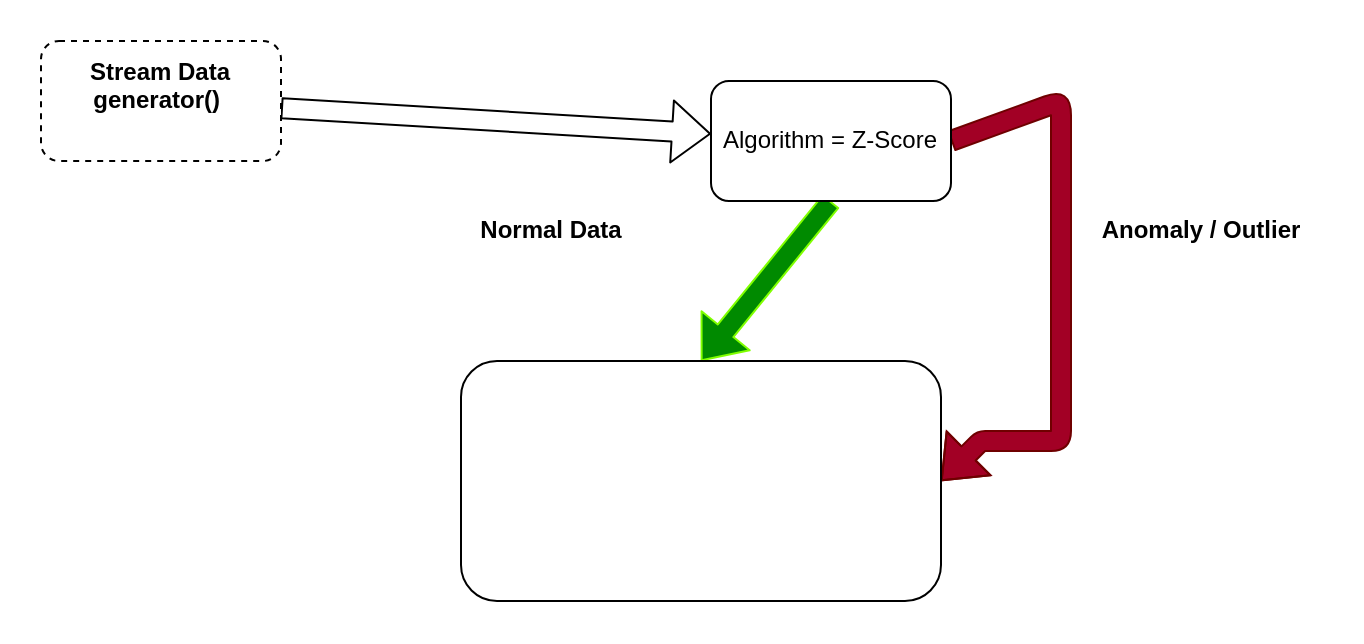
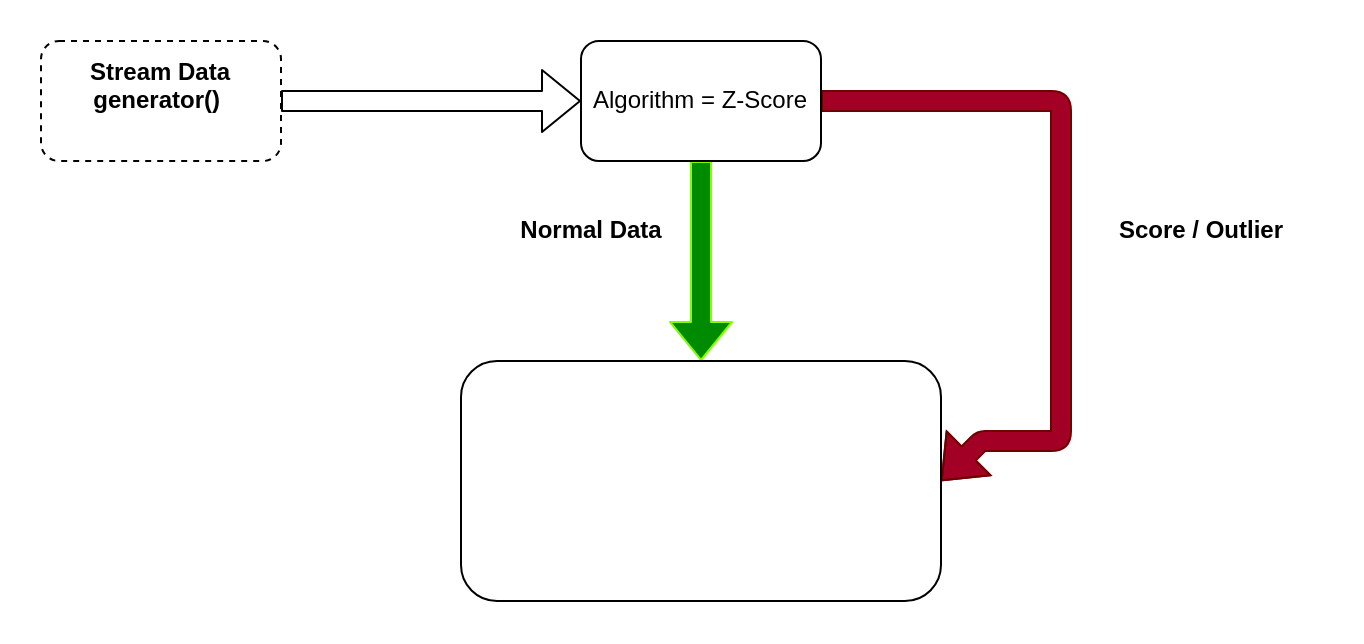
(831, 141) -> (701, 101)
(551, 231) -> (591, 231)
(1202, 231) -> (1202, 231)
